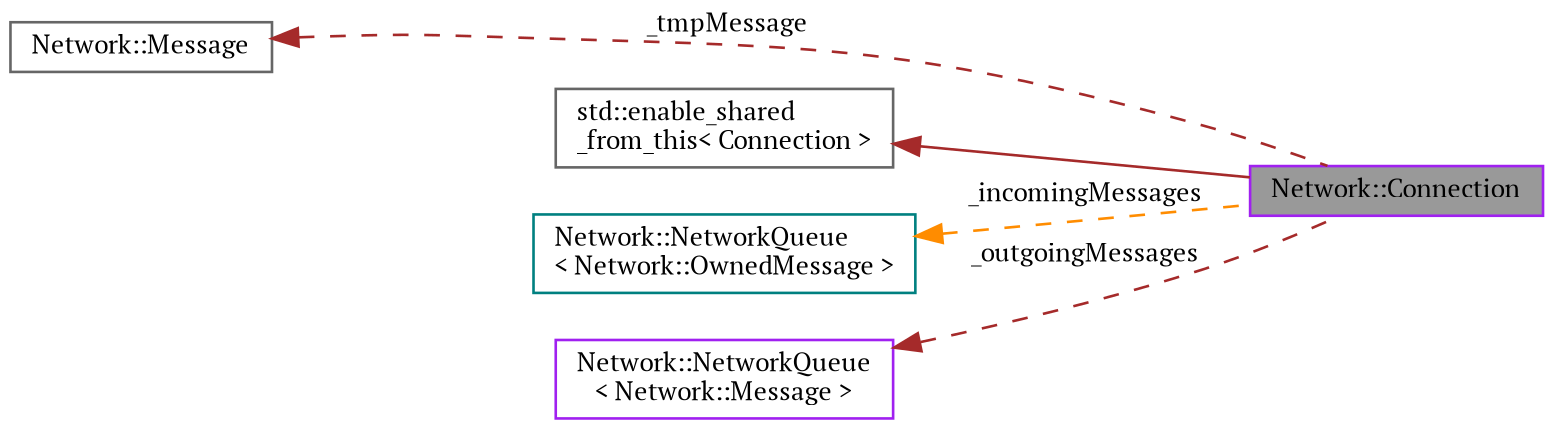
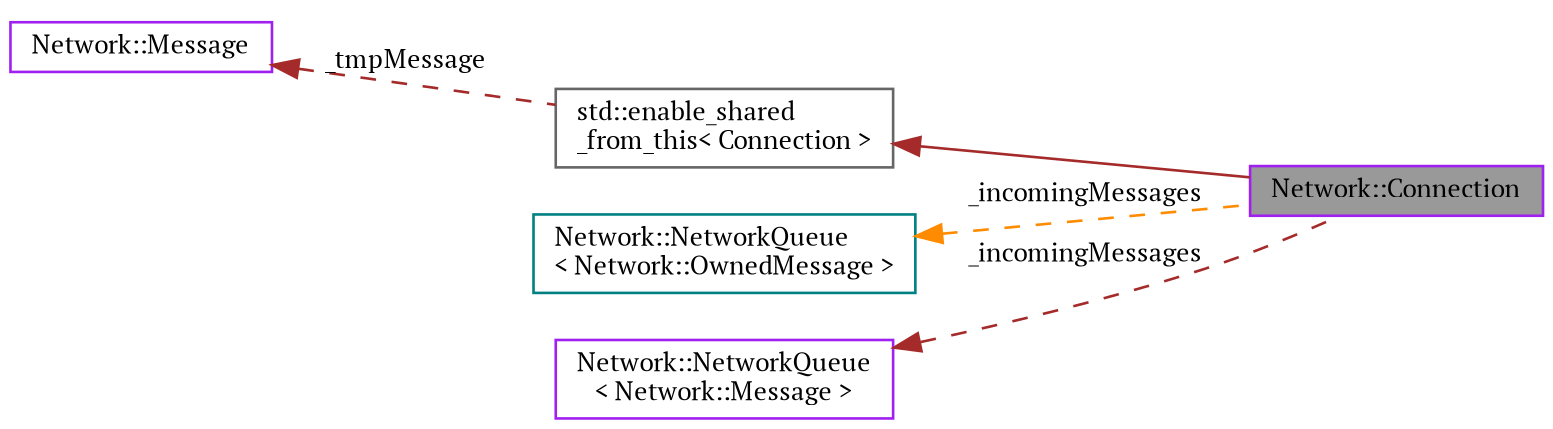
(141, 47) -> (141, 47)
(820, 51) -> (427, 87)
(1083, 255) -> (1083, 255)
